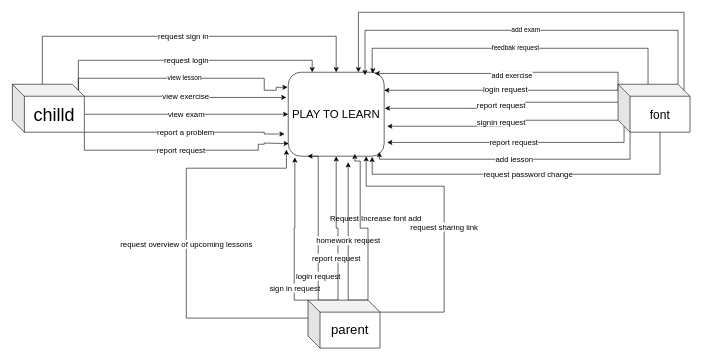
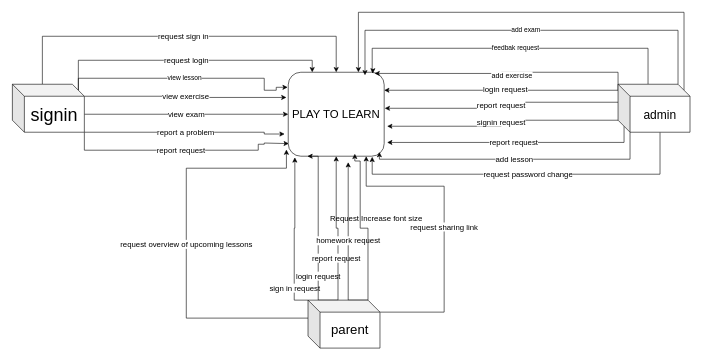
(54, 114) -> (54, 114)
(660, 114) -> (660, 114)
(378, 219) -> (379, 219)
